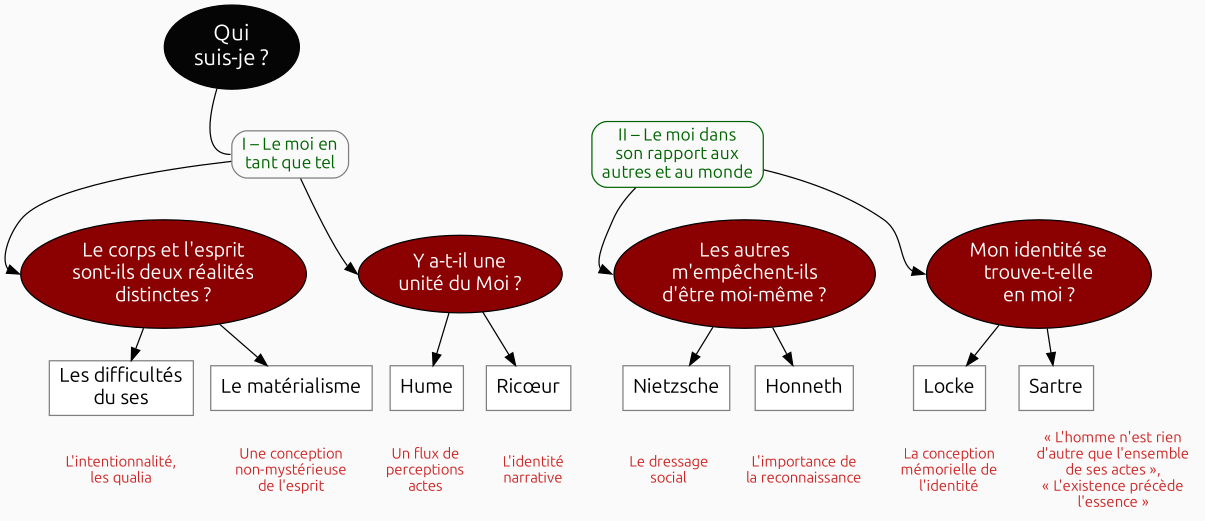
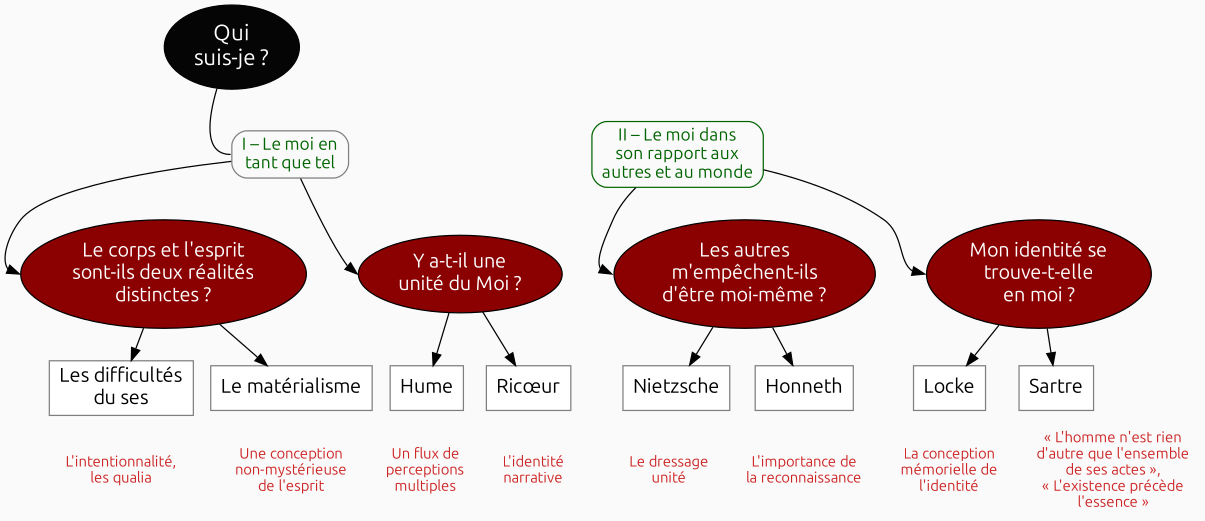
(426, 471) -> (426, 471)
(669, 471) -> (669, 471)
